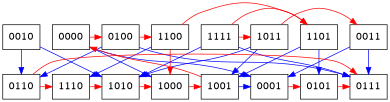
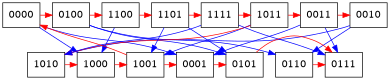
(262, 9) -> (191, 15)
none -> (340, 15)
(170, 59) -> (110, 37)
(198, 61) -> (161, 40)
(236, 62) -> (154, 40)
(71, 87) -> none
(241, 87) -> (167, 65)
